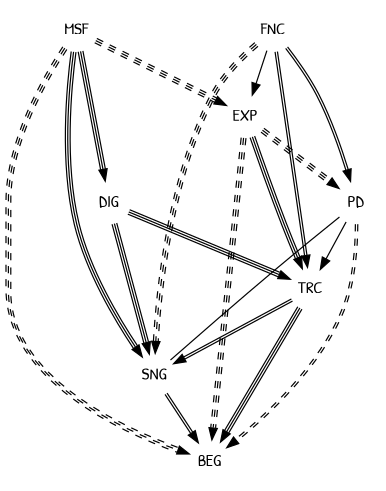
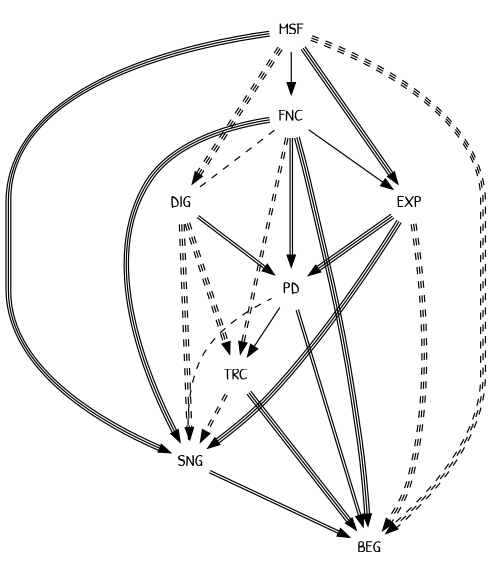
none -> (291, 67)
(156, 70) -> (347, 111)
(92, 110) -> (239, 111)
(299, 158) -> (355, 242)
none -> (236, 159)
(292, 164) -> (265, 240)
(180, 183) -> (129, 239)
(274, 198) -> (317, 339)
none -> (231, 242)
(204, 243) -> (207, 283)
(130, 283) -> (186, 326)
(254, 288) -> (204, 354)
none -> (340, 324)
(238, 329) -> (216, 413)
(324, 346) -> (328, 412)
